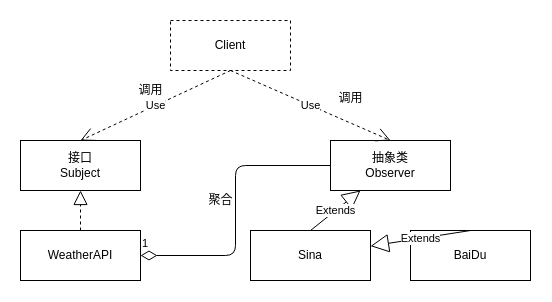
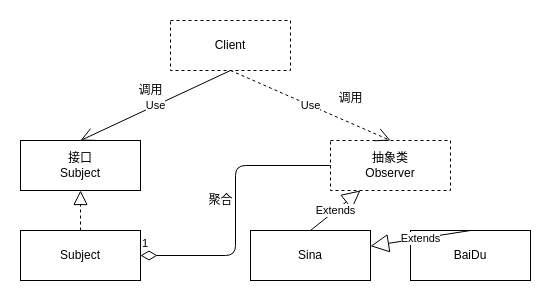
(196, 87) -> (196, 87)
(391, 166) -> (391, 166)
(81, 256) -> (81, 256)
